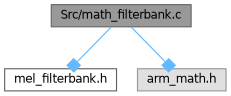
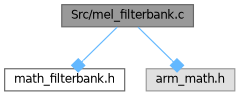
(121, 16) -> (128, 16)
(61, 80) -> (65, 80)
